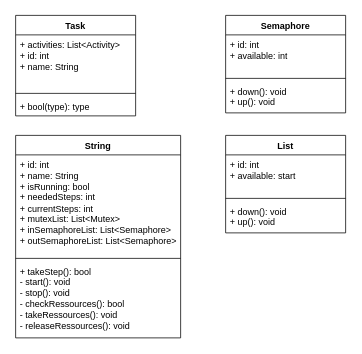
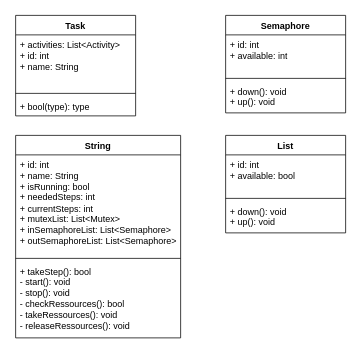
(268, 171) -> (265, 171)
